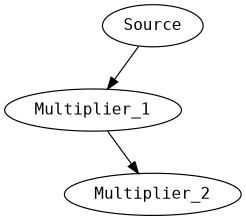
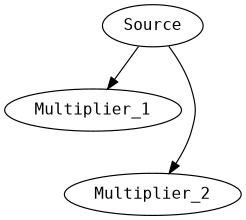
(120, 148) -> (195, 104)
